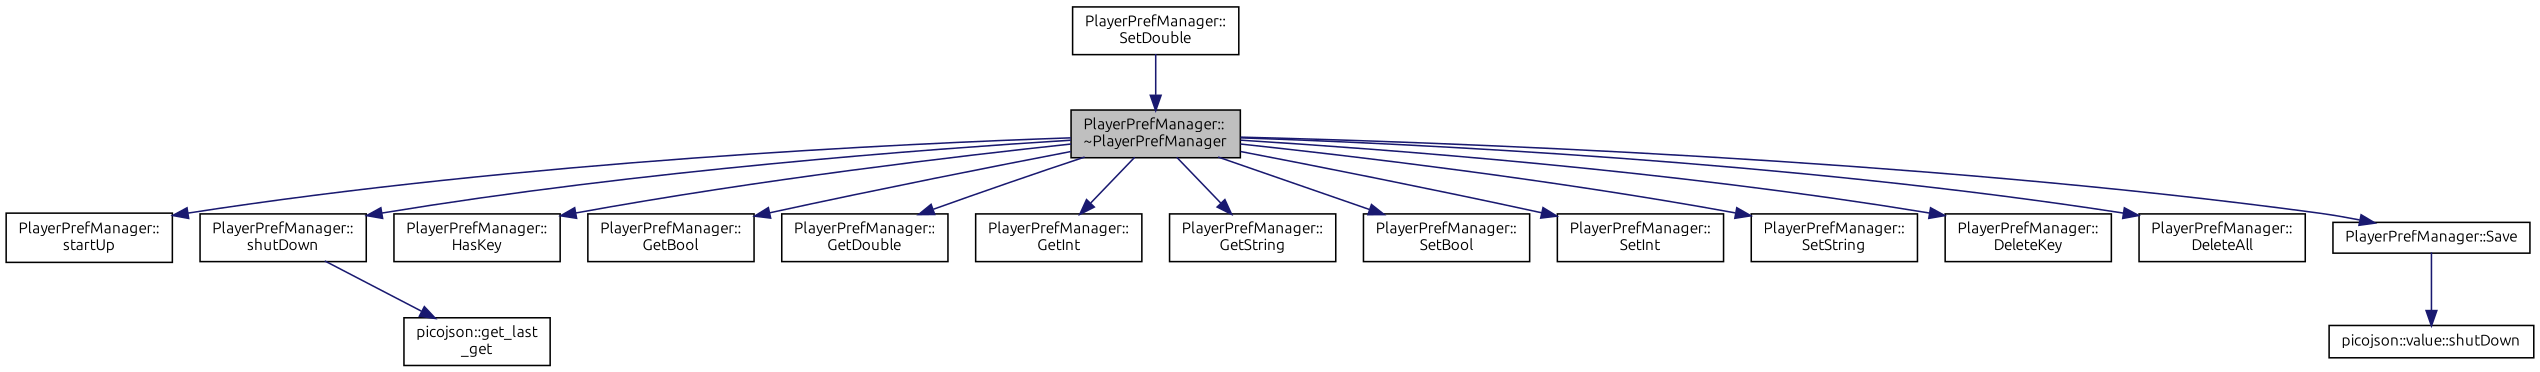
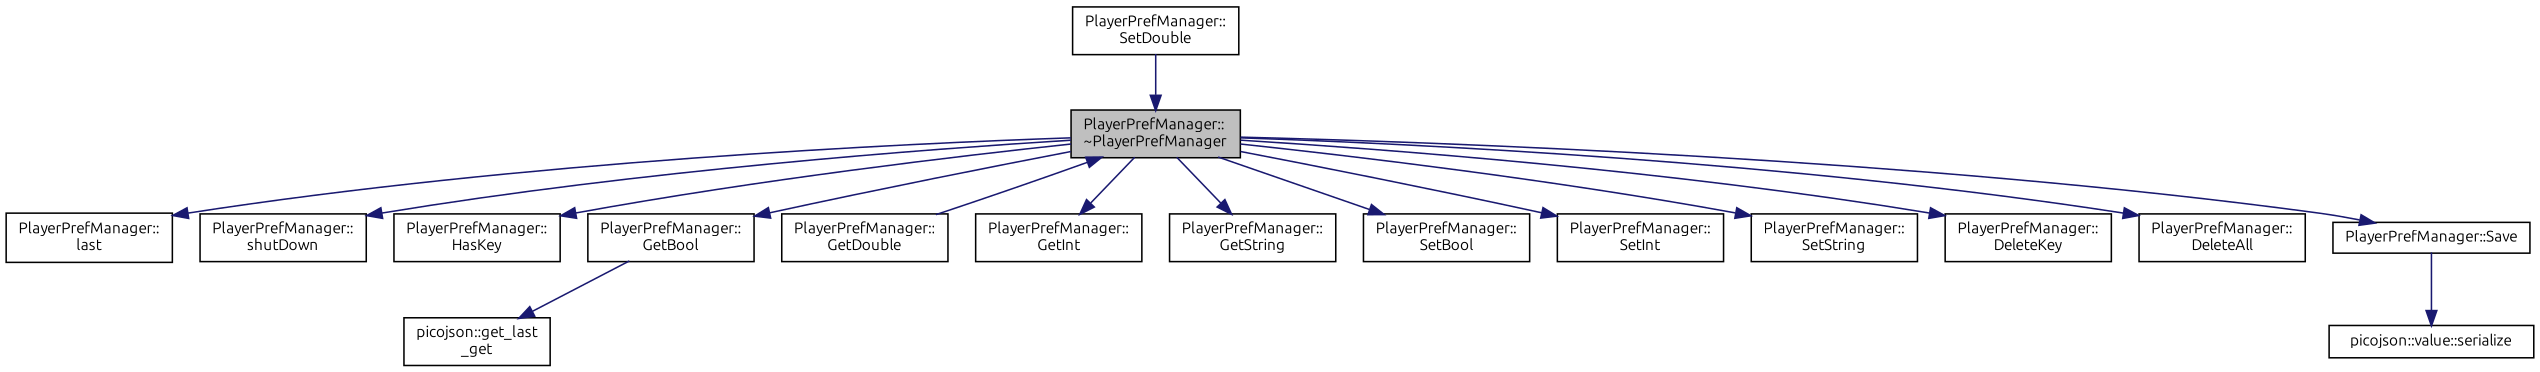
(1009, 183) -> (1012, 189)
(89, 238) -> (89, 238)
(373, 286) -> (581, 286)
(2431, 342) -> (2431, 342)
